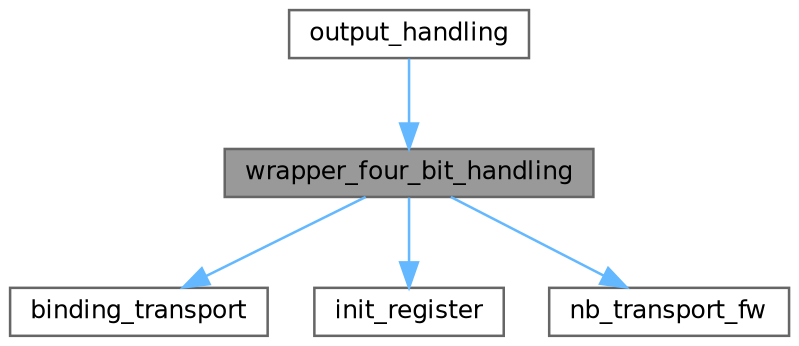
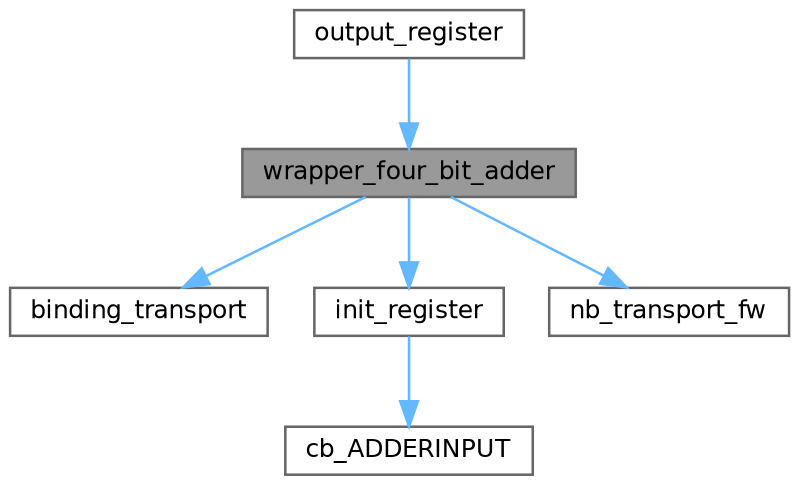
(409, 34) -> (409, 34)
(409, 173) -> (409, 173)
none -> (409, 451)
